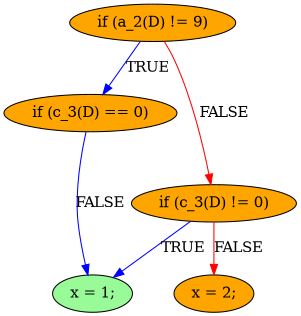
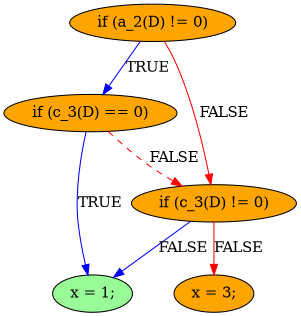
(153, 23) -> (153, 23)
none -> (139, 158)
(100, 203) -> (100, 203)
(183, 248) -> (183, 248)
(214, 294) -> (214, 294)
